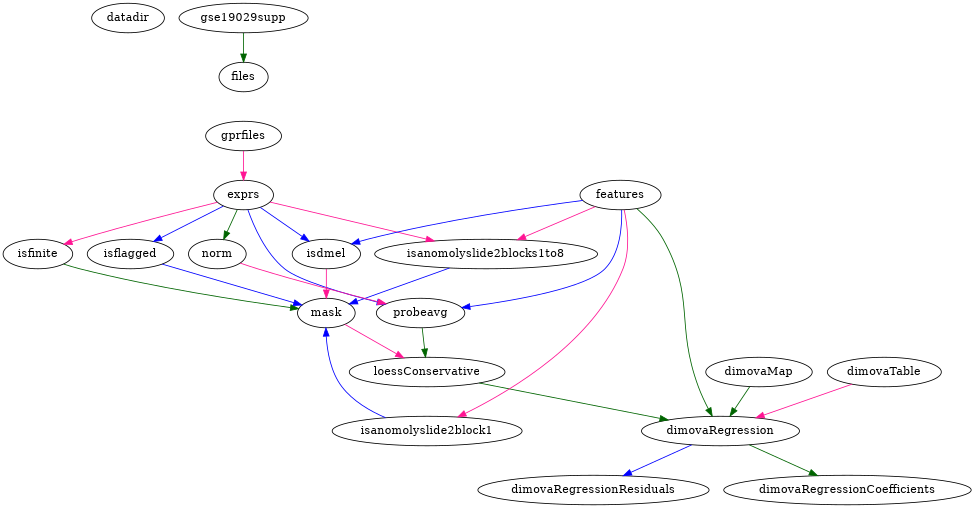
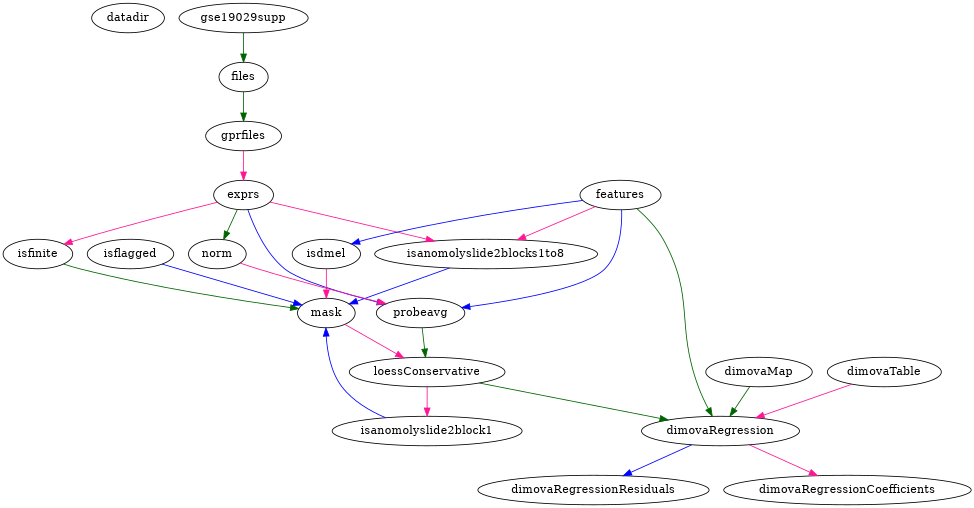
none -> (244, 103)
(192, 222) -> none
(281, 222) -> none
(579, 334) -> (427, 398)
(780, 459) -> (780, 459)
